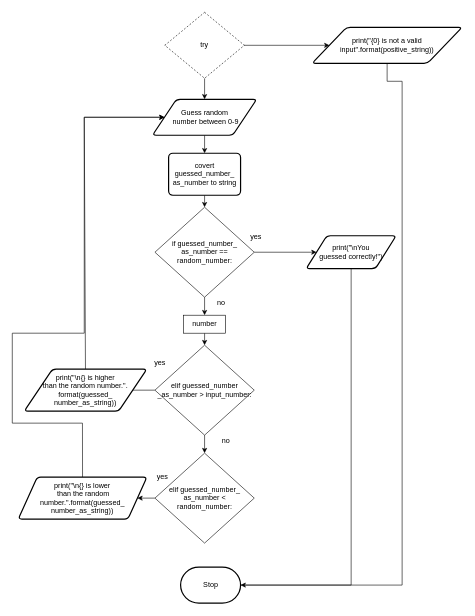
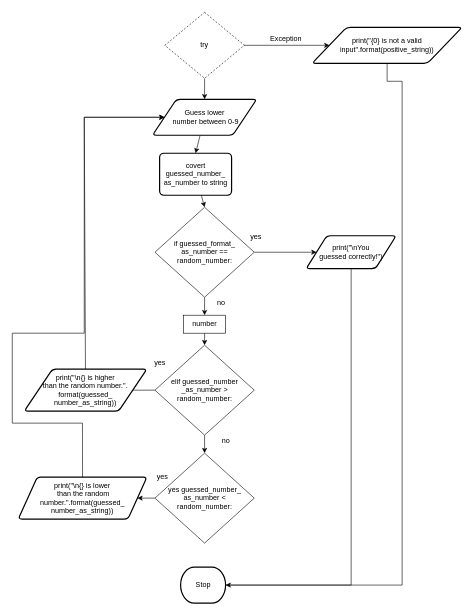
none -> (286, 39)
(205, 117) -> (205, 117)
(205, 174) -> (196, 174)
(205, 252) -> (205, 252)
(205, 390) -> (205, 390)
(205, 498) -> (205, 498)
(211, 585) -> (203, 585)
